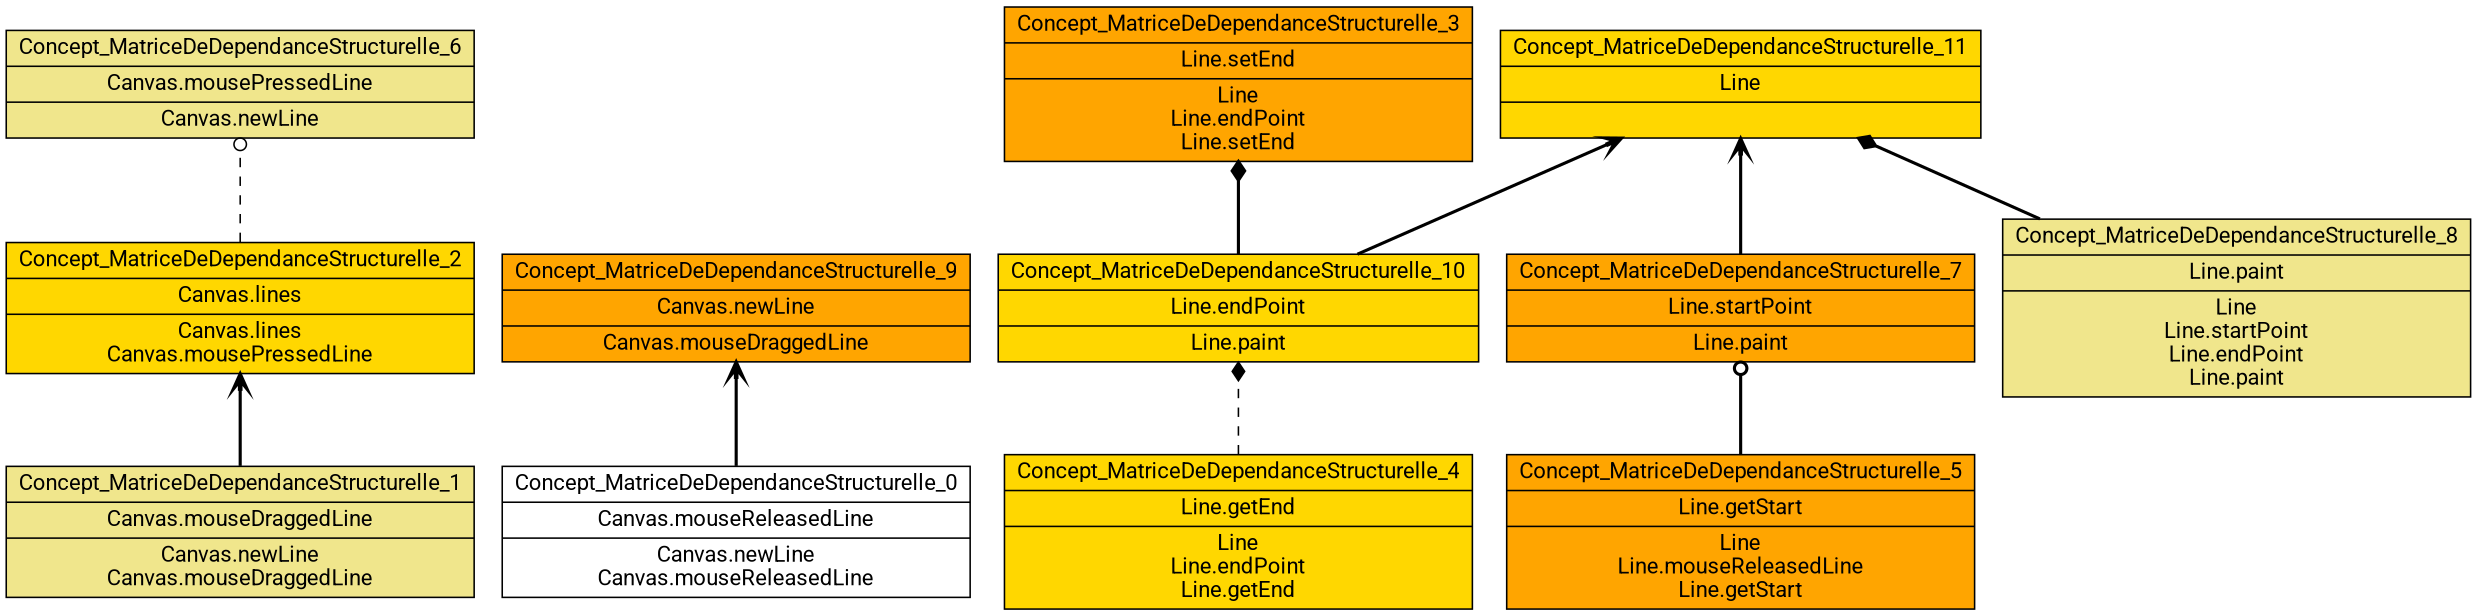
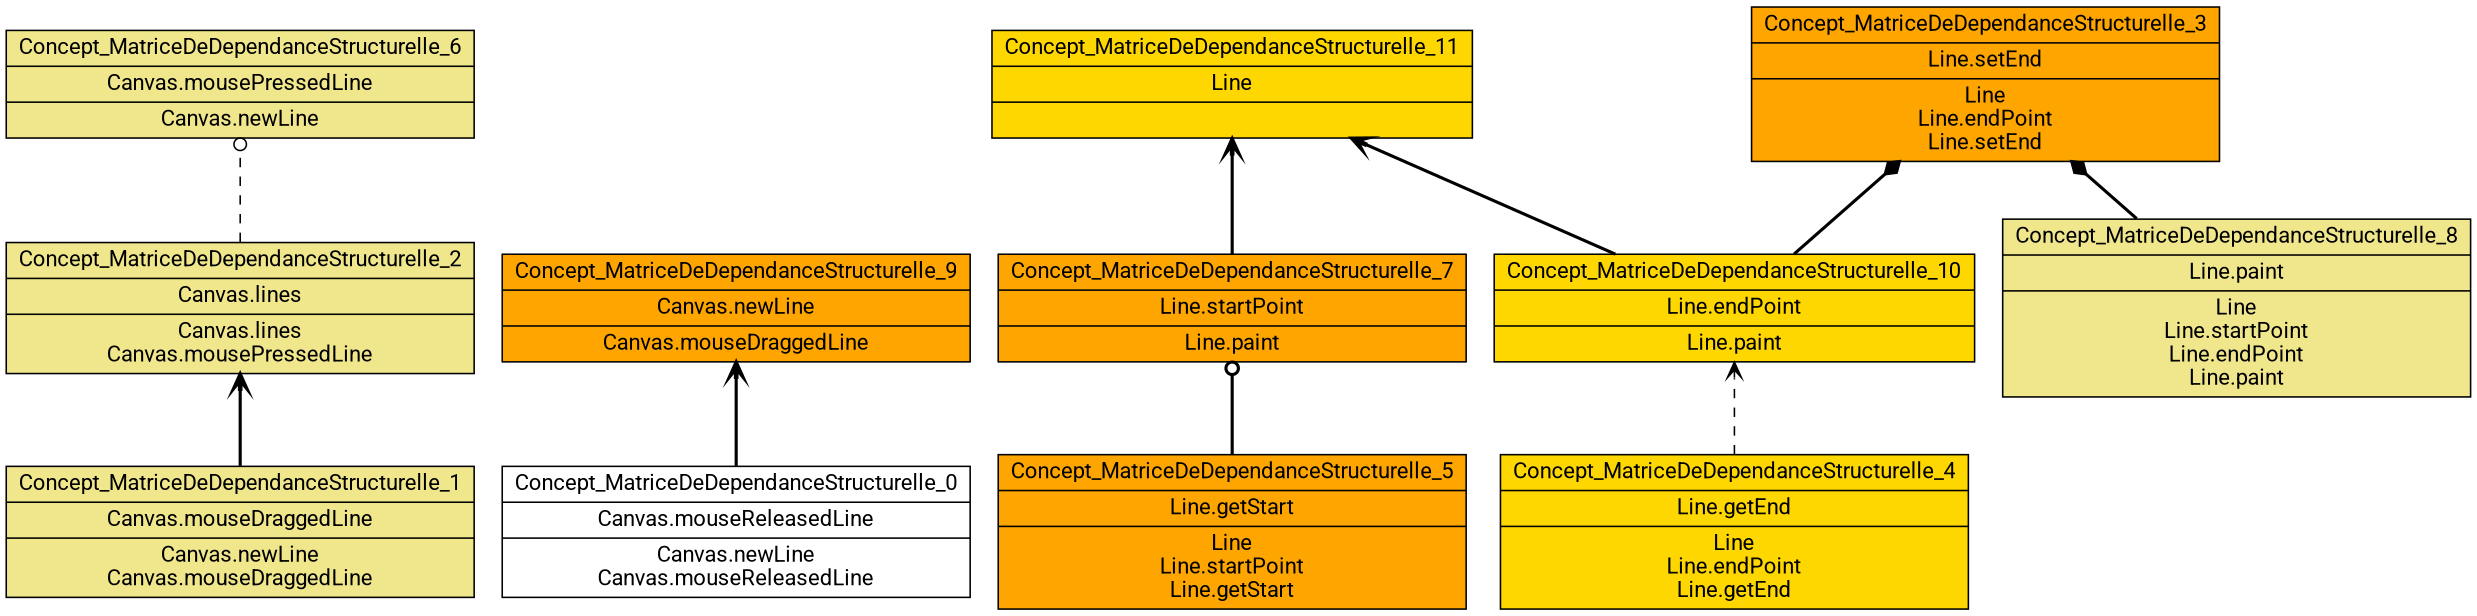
(1958, 182) -> (2111, 196)
(240, 308) -> (240, 308)
(1238, 418) -> (1734, 416)
(1741, 567) -> (1232, 567)
